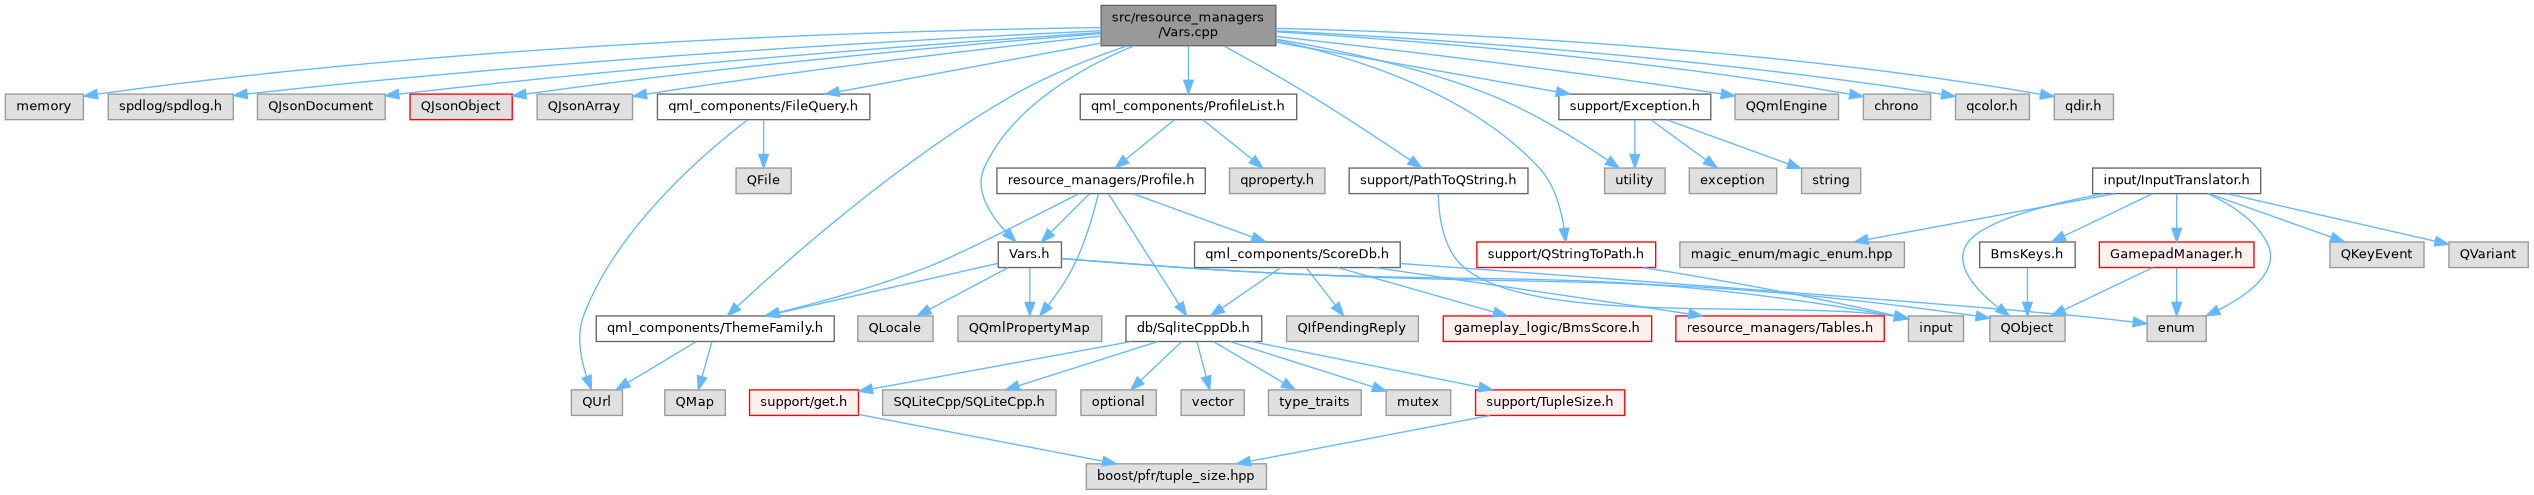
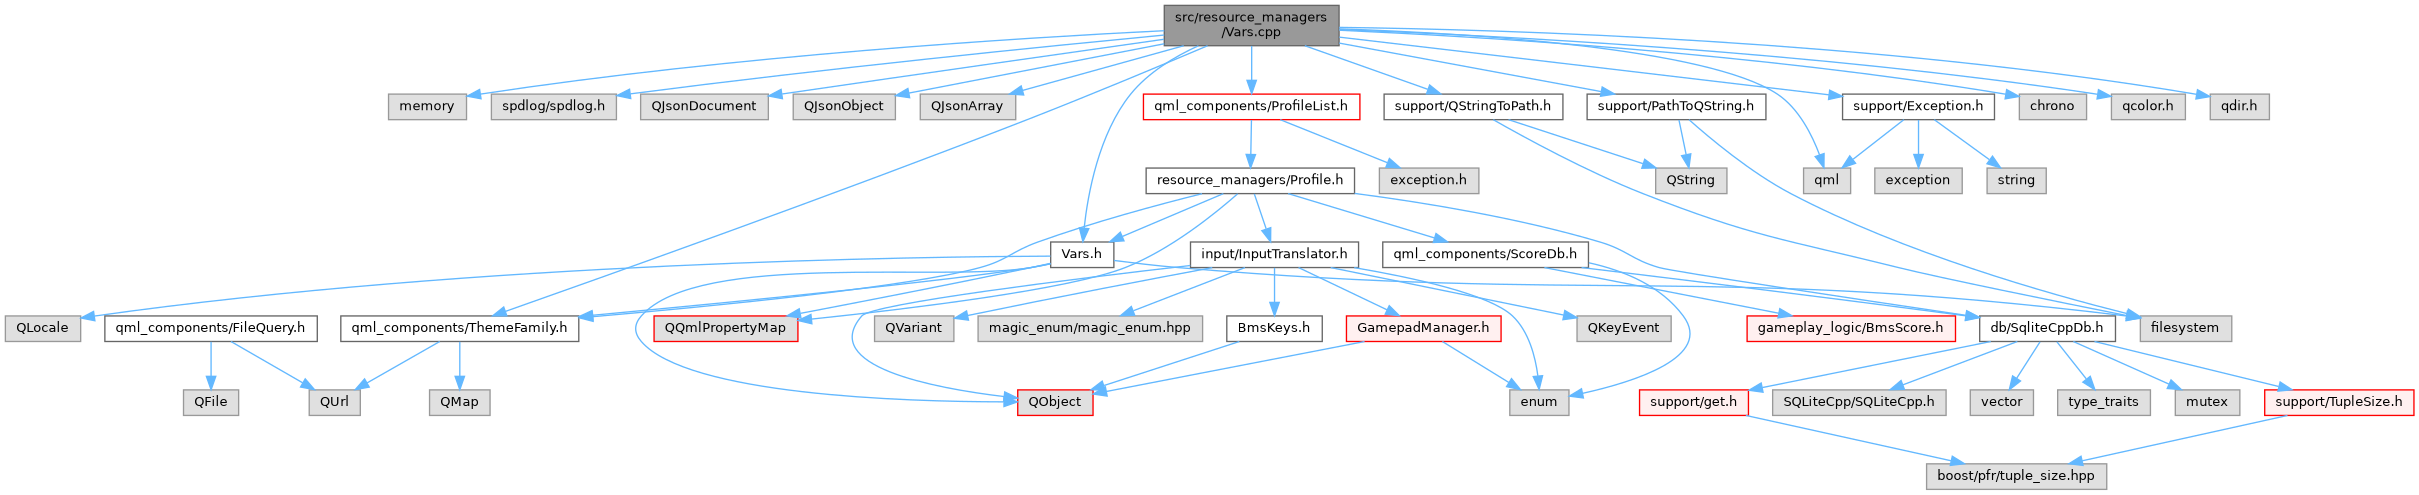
(970, 67) -> none
(461, 107) -> (844, 107)
(1188, 107) -> (1252, 107)
(1787, 107) -> none
(1277, 181) -> (1429, 181)
(1635, 181) -> (1827, 181)
none -> (1691, 181)
none -> (1260, 211)
(1566, 255) -> (1474, 107)
(1030, 329) -> (726, 329)
(1353, 329) -> none
(1780, 329) -> none
(1936, 329) -> (2186, 329)
(2027, 329) -> (1055, 403)
(1119, 403) -> none
